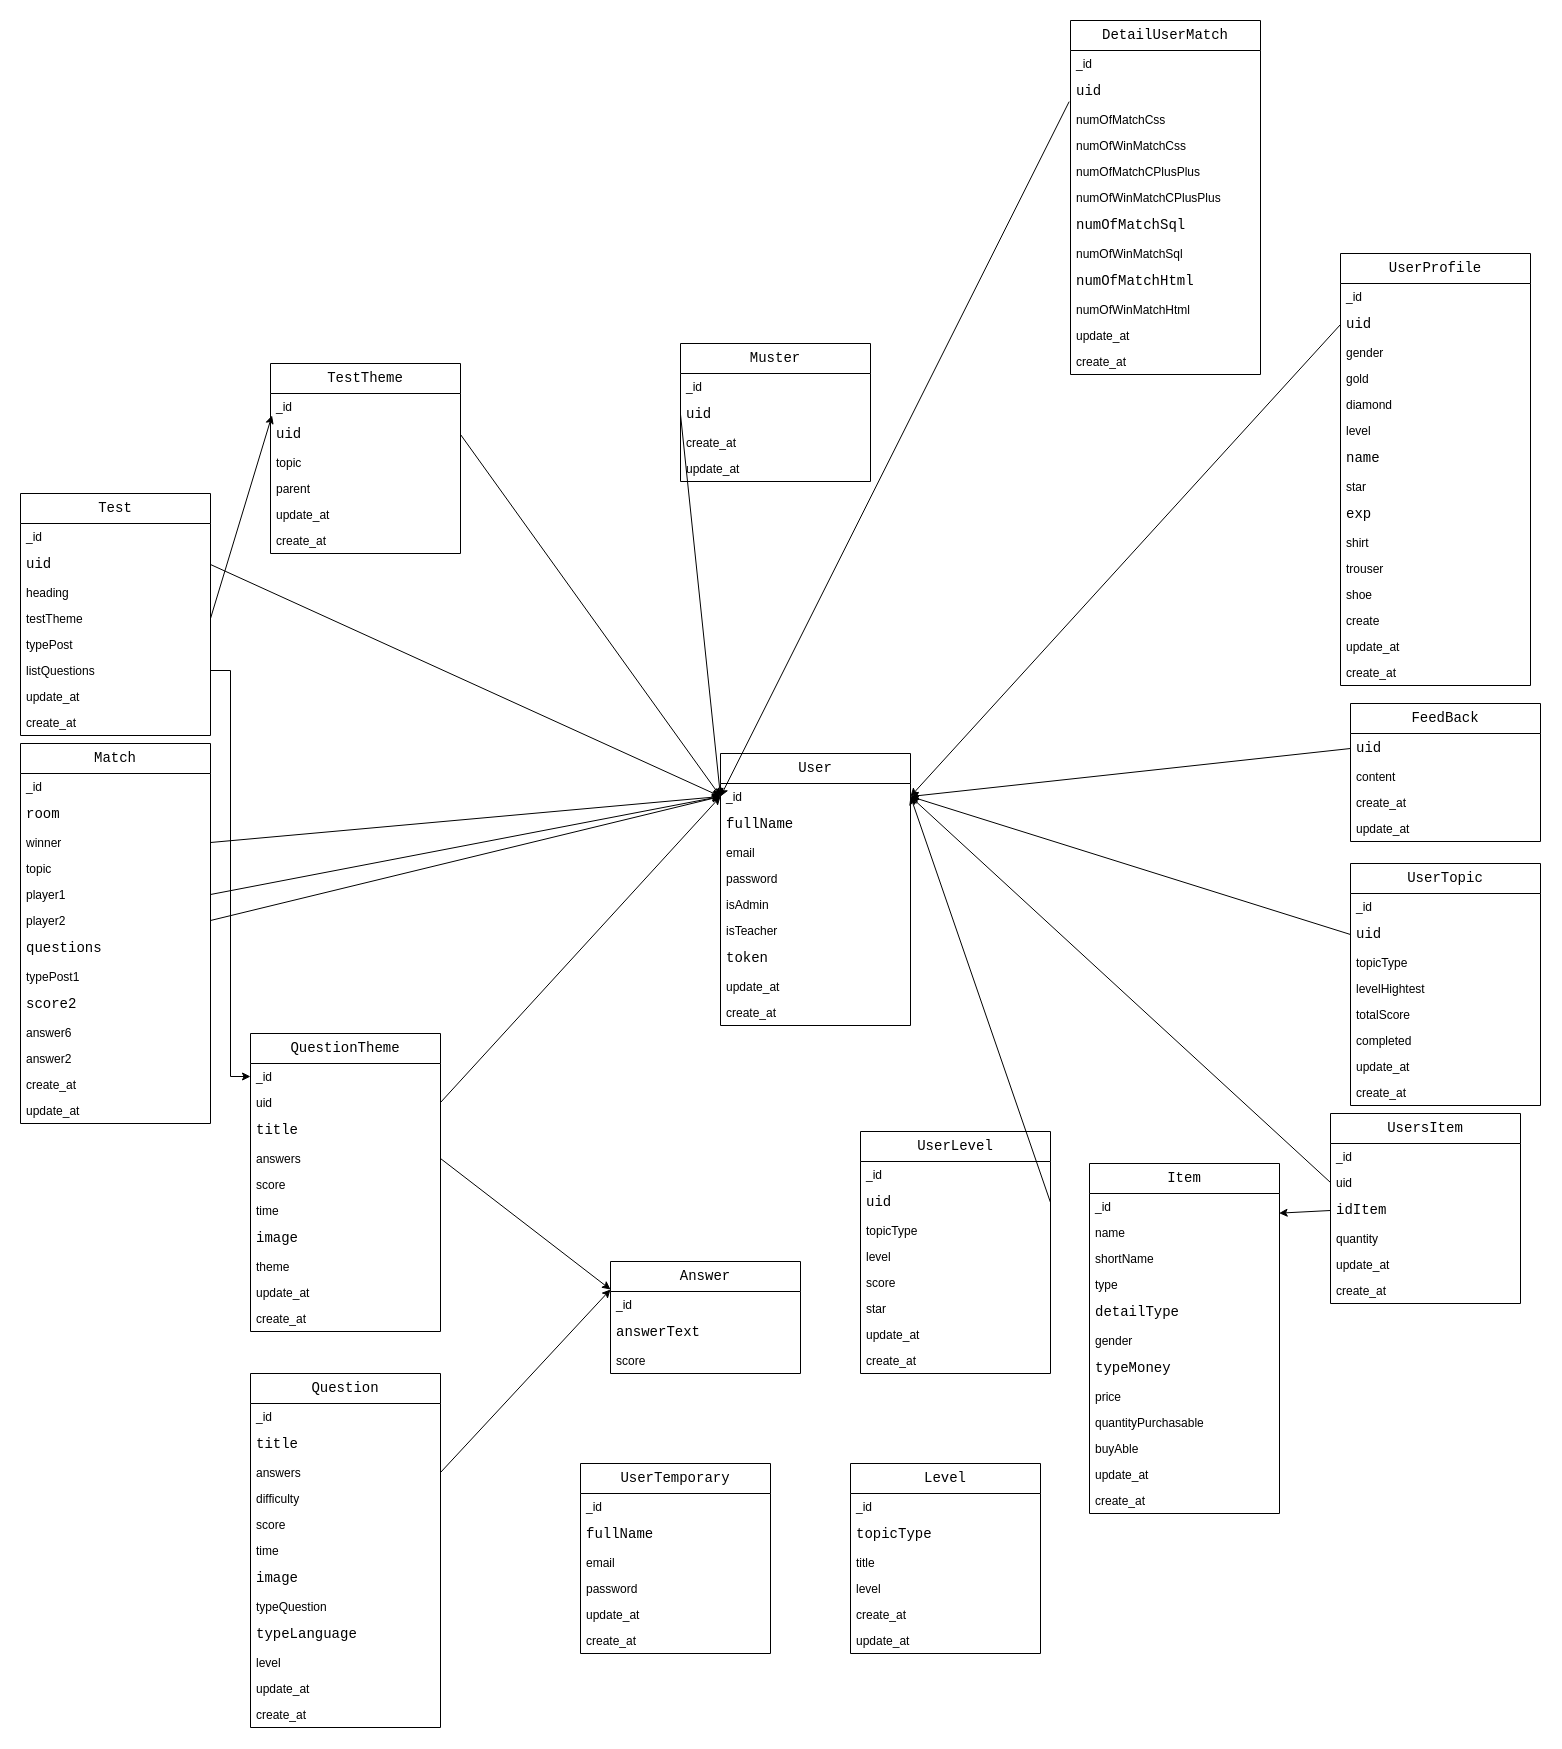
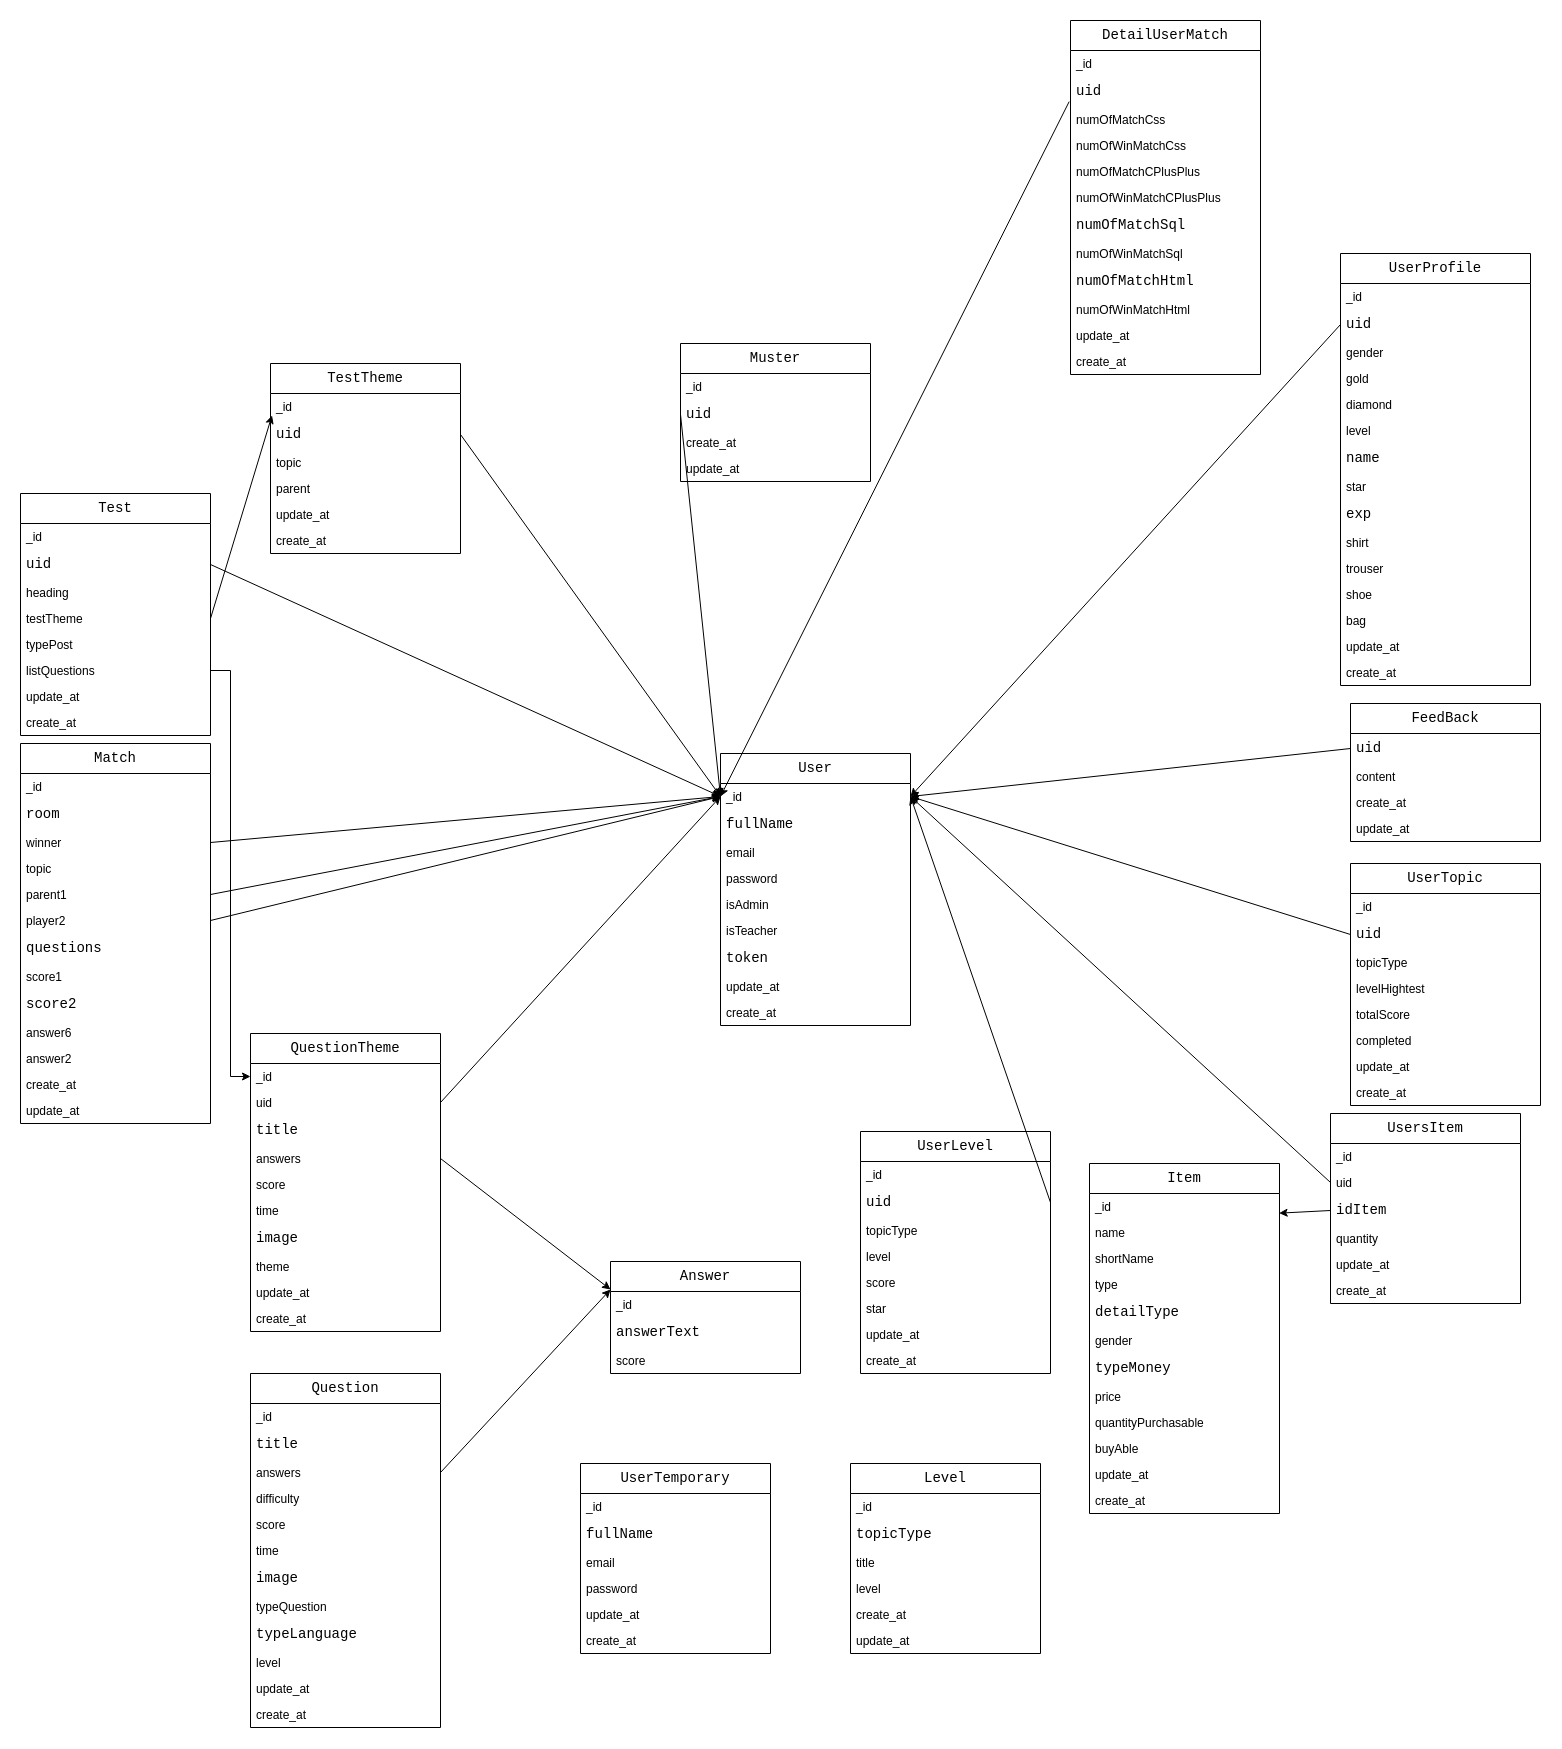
(1366, 621) -> (1356, 621)
(48, 895) -> (50, 895)
(56, 977) -> (46, 977)
